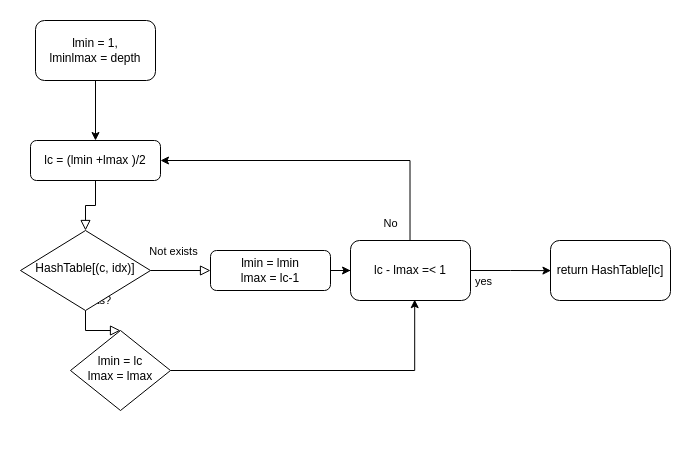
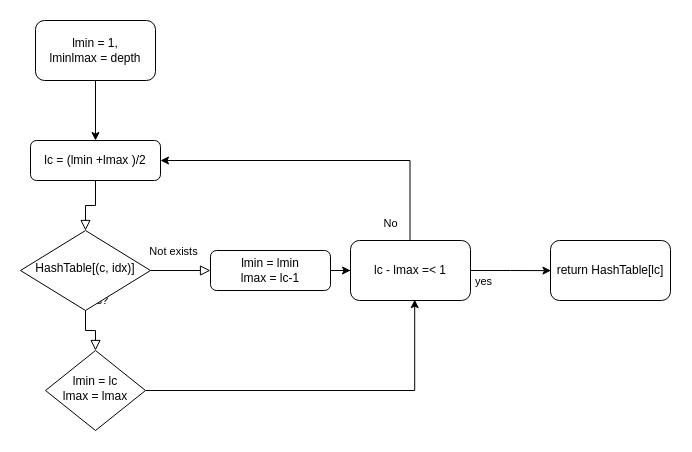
(121, 371) -> (96, 391)
